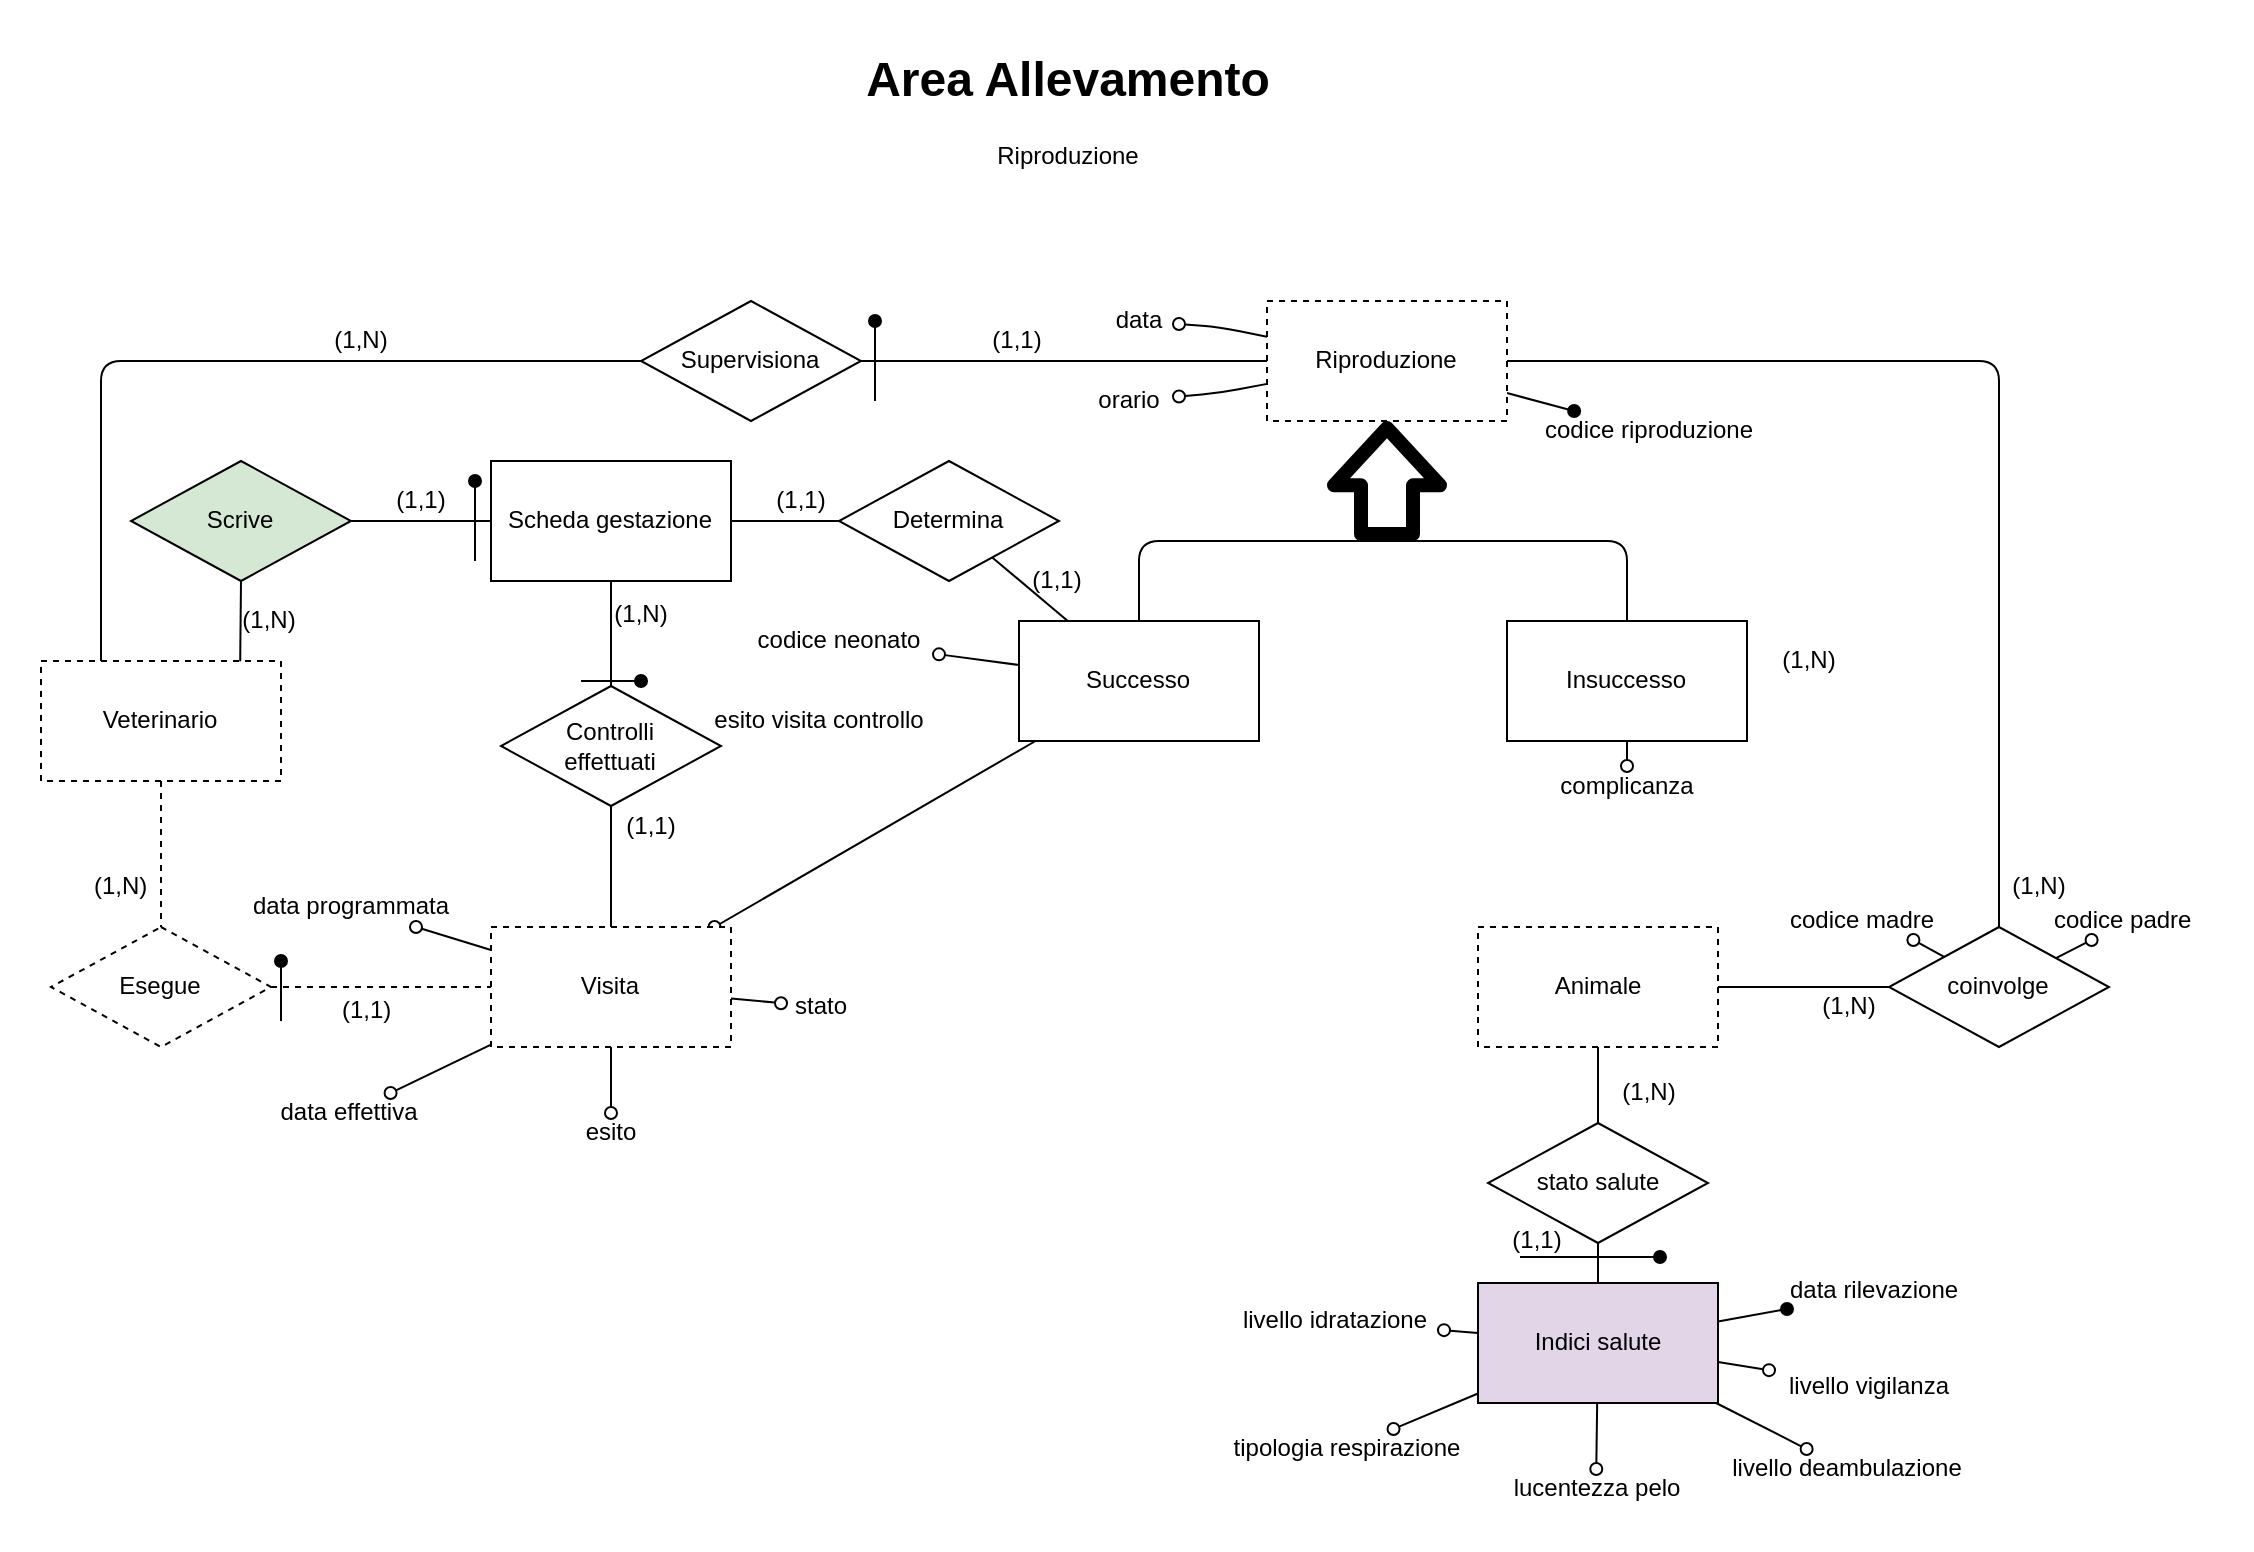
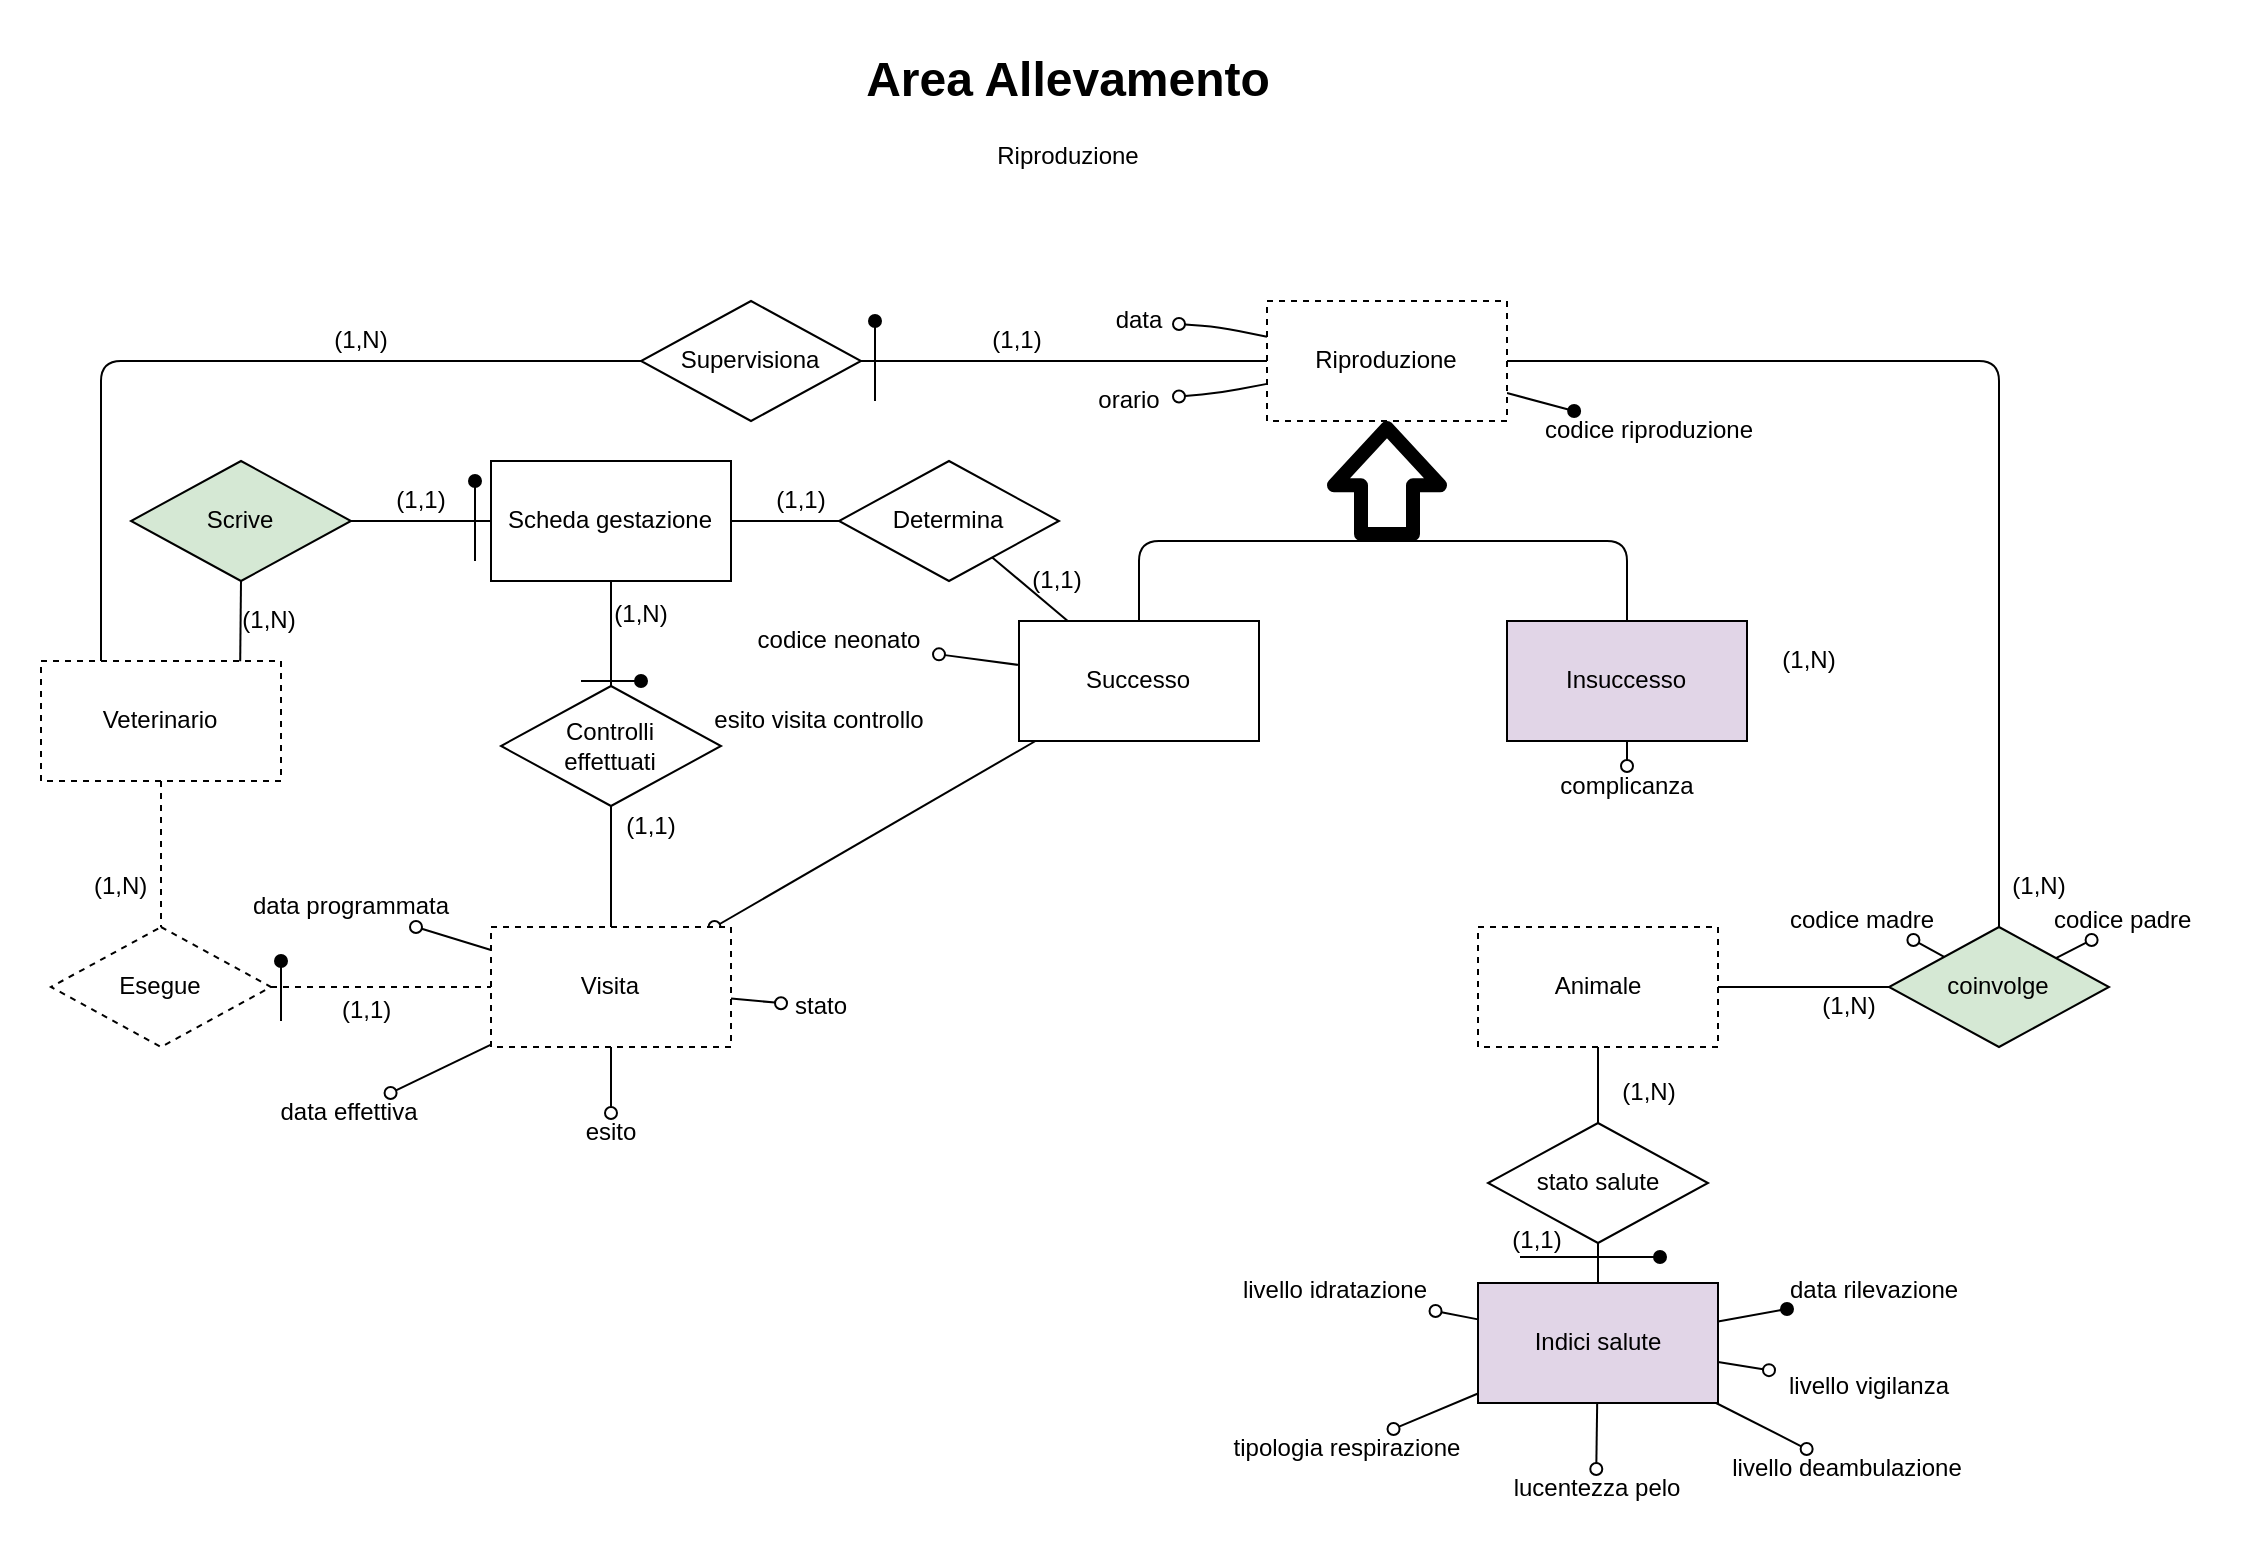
(1627, 681) -> (1627, 681)
(1999, 987) -> (1999, 987)
(1334, 1321) -> (1334, 1291)
